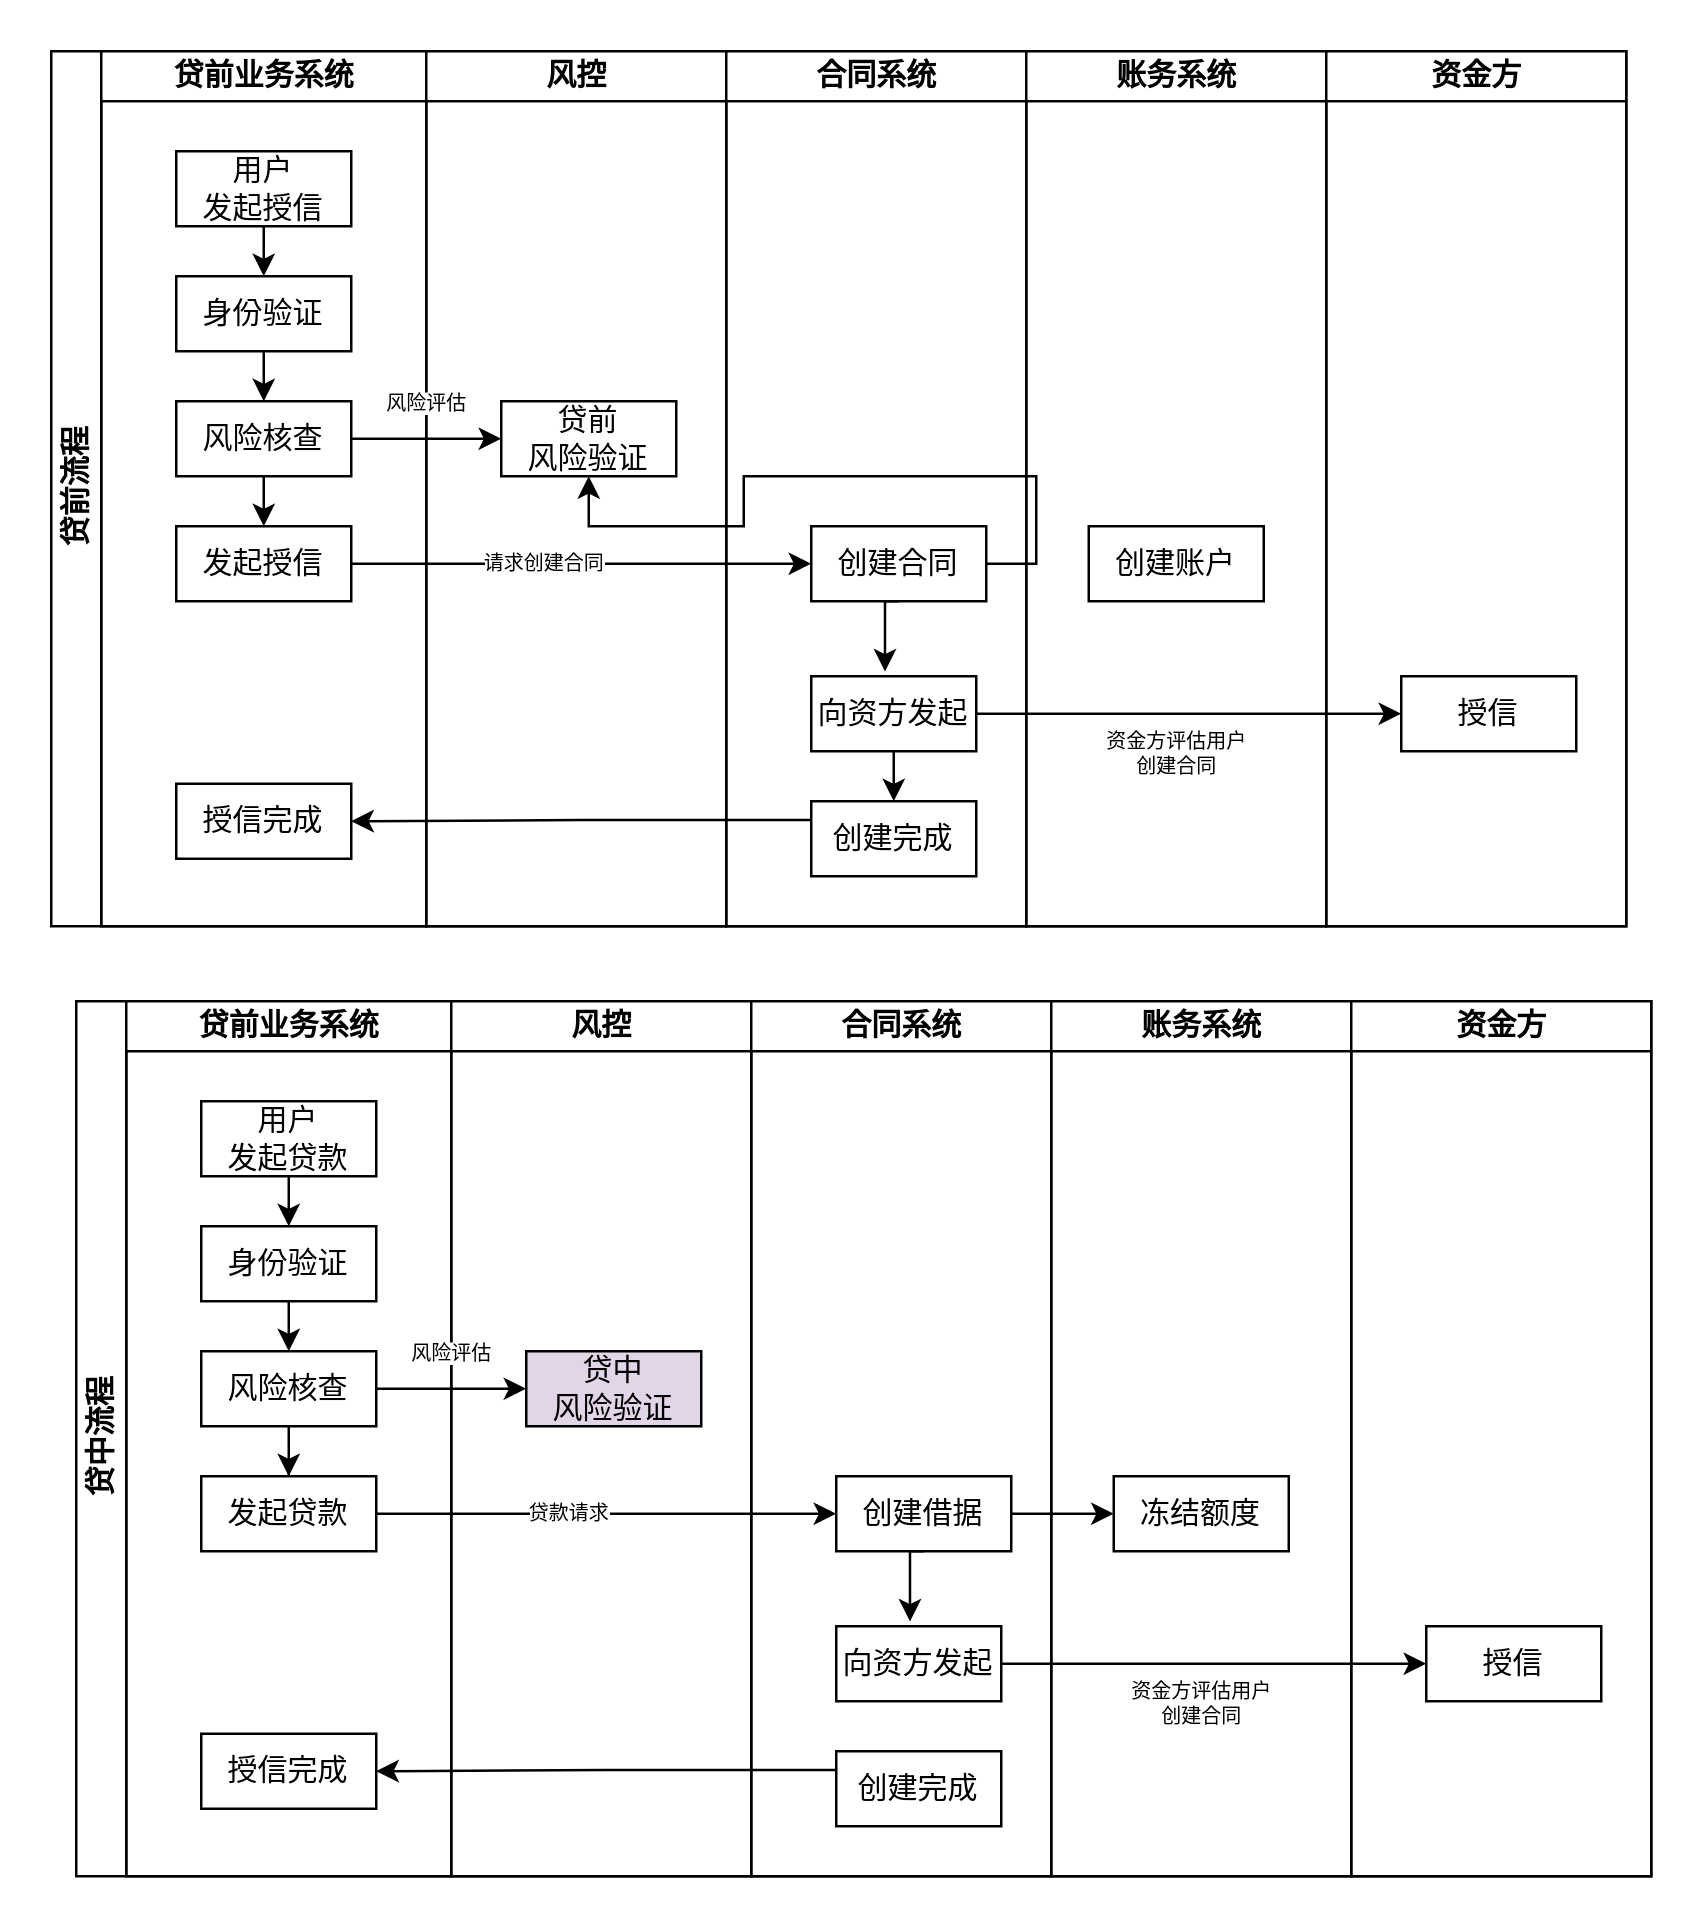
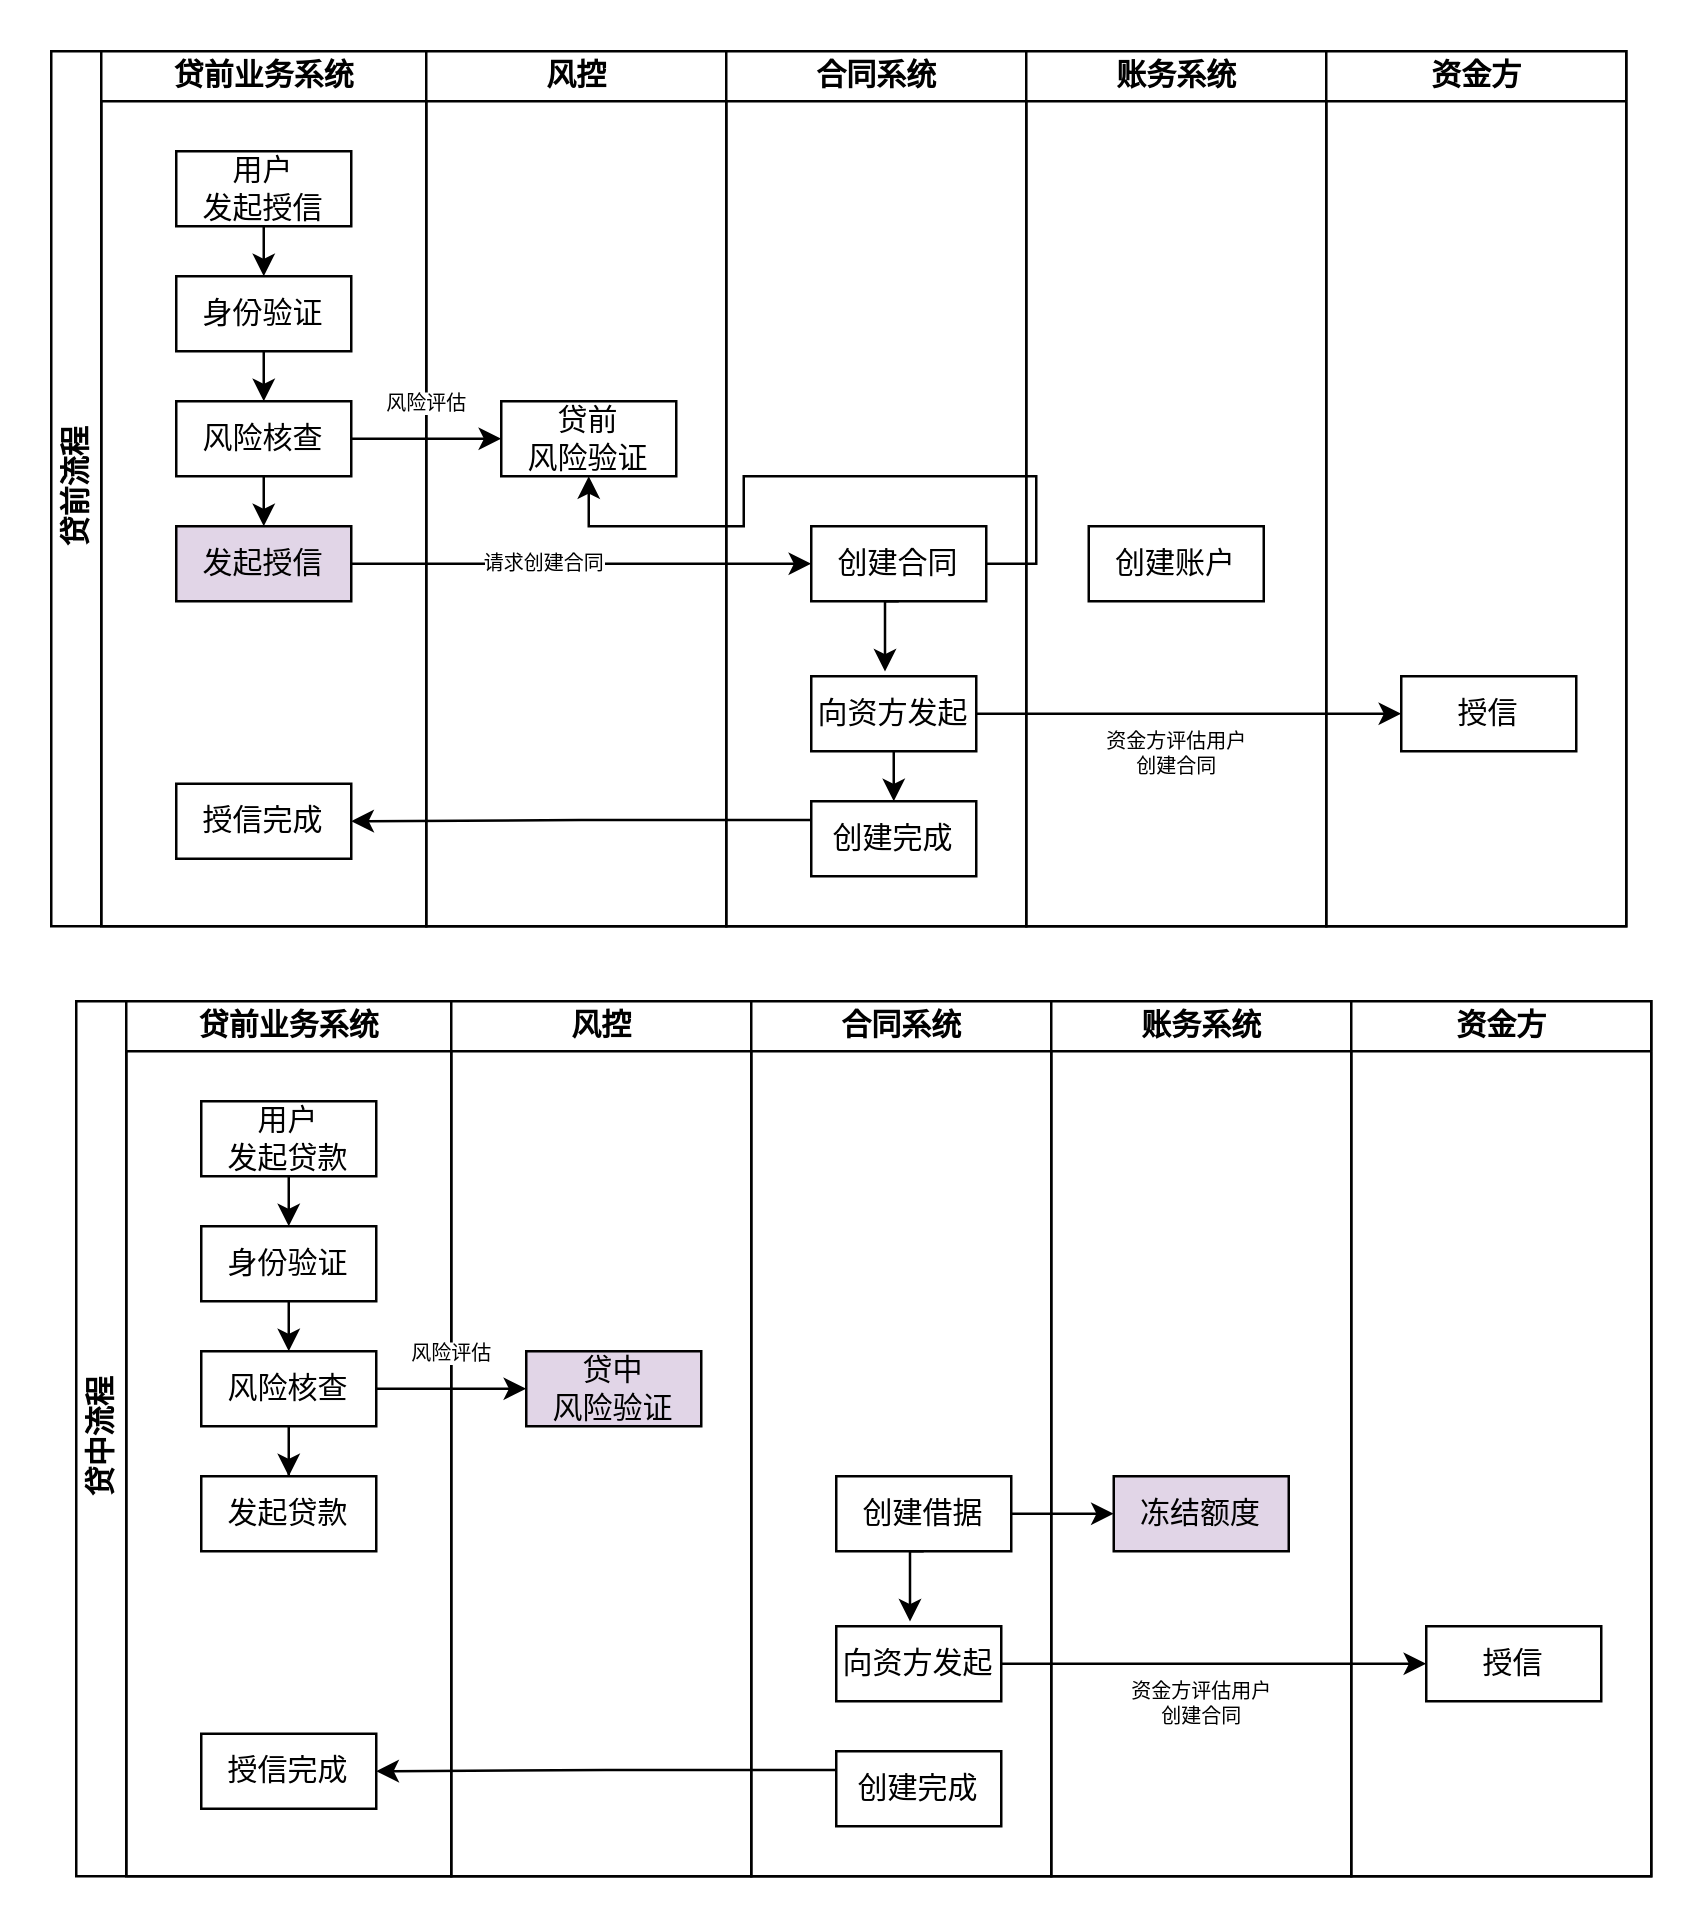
(264, 564) -> (264, 564)
(601, 1514) -> none
(1201, 1514) -> (1201, 1514)
